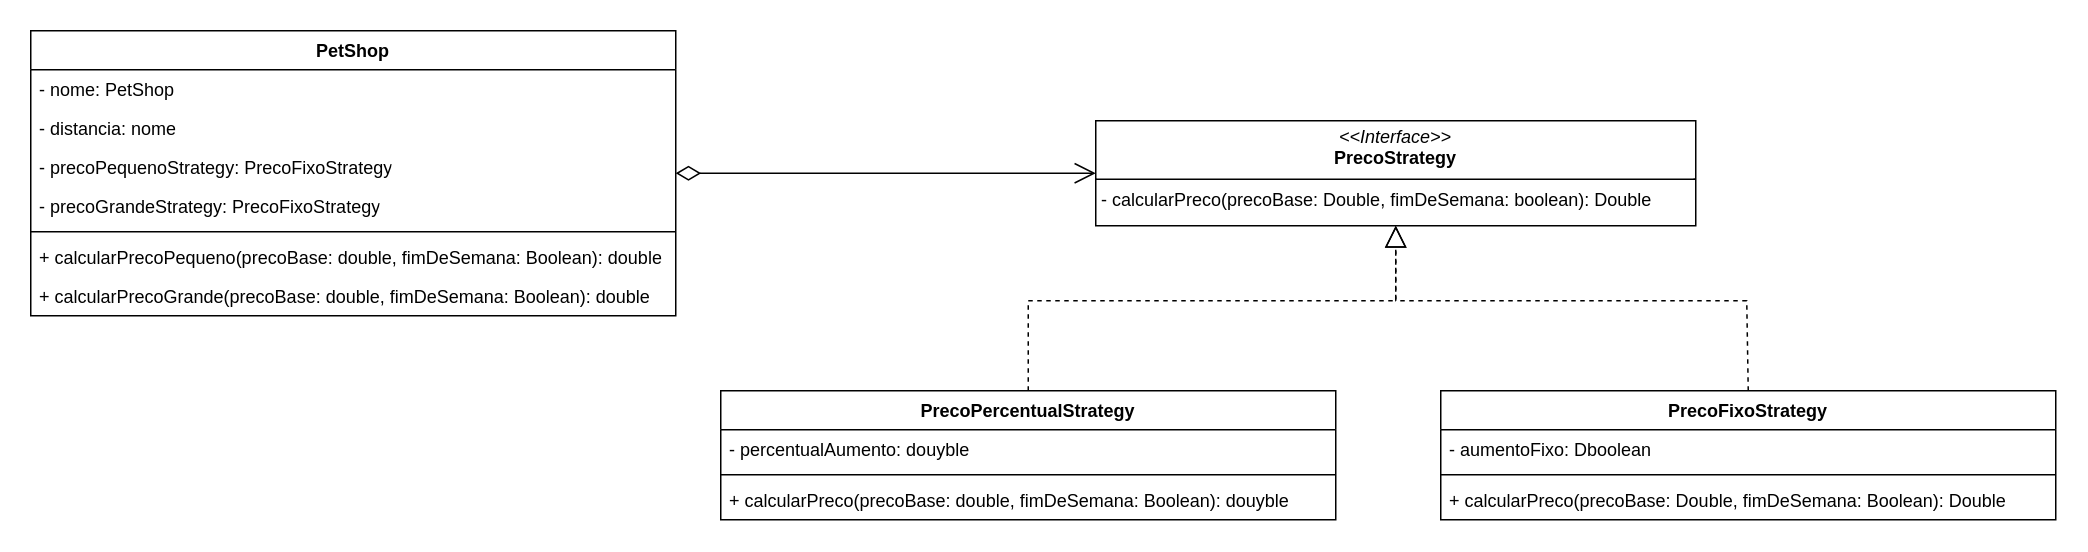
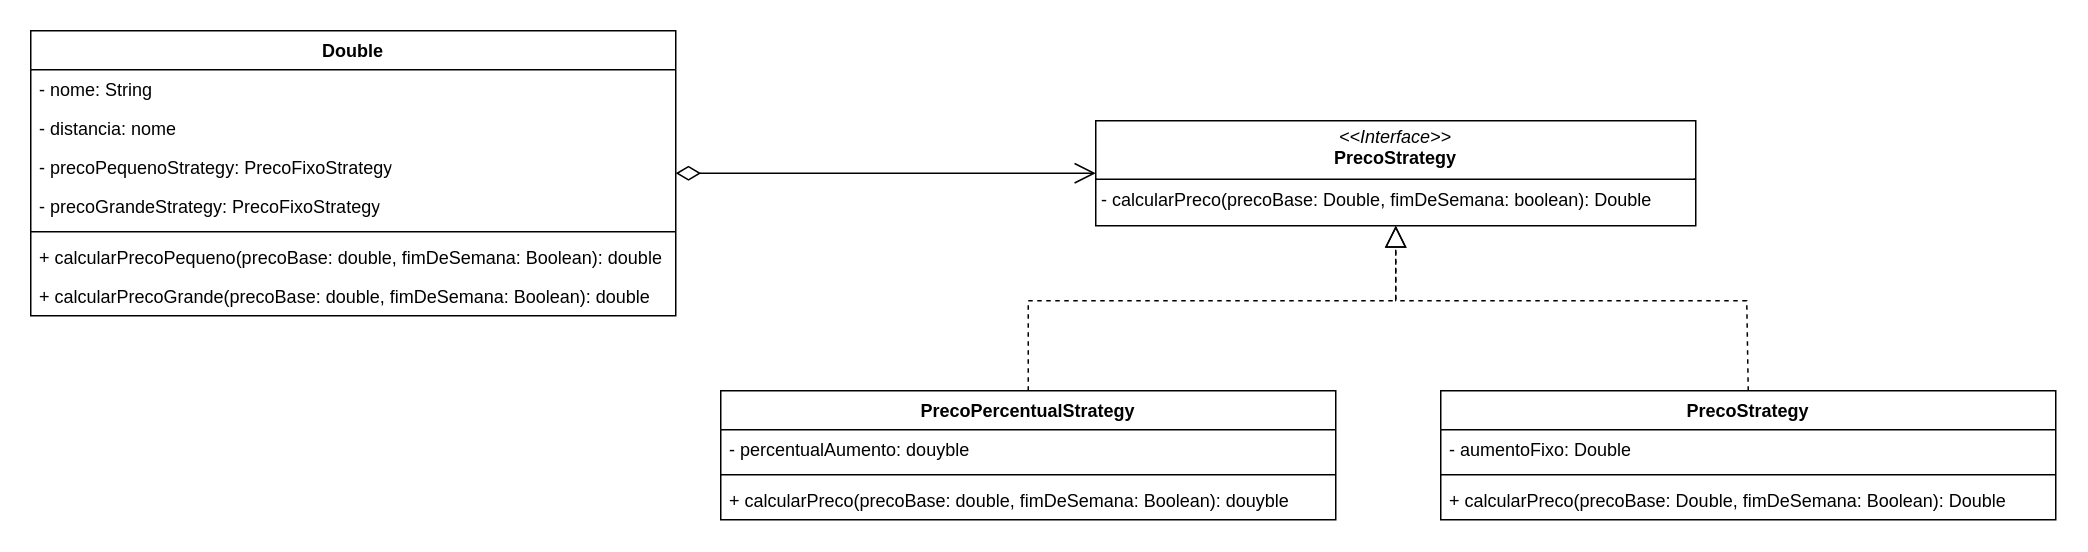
(353, 52) -> (353, 52)
(108, 91) -> (101, 91)
(1748, 412) -> (1748, 412)
(1556, 451) -> (1546, 451)
